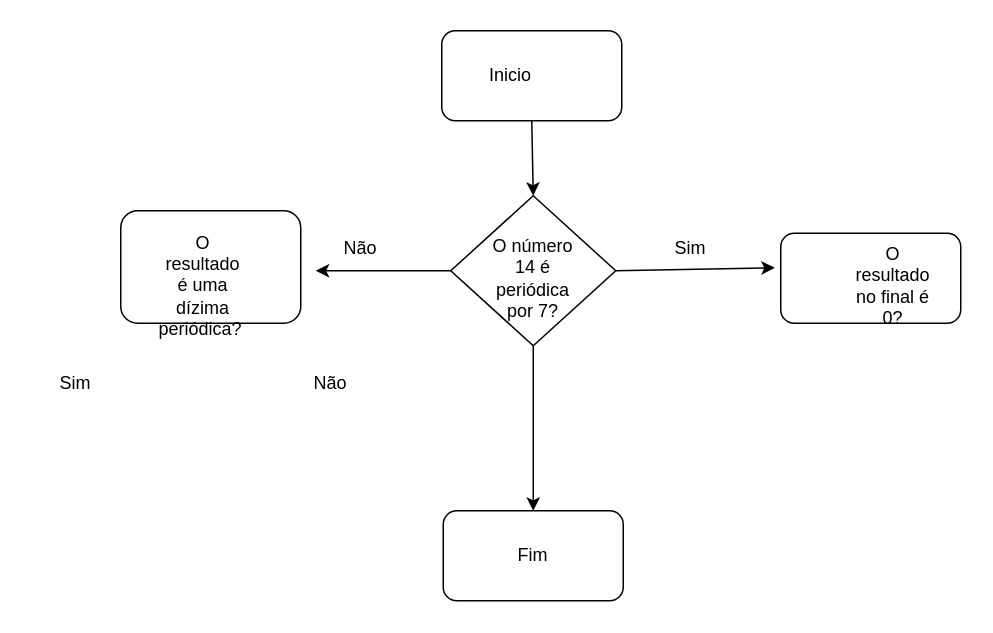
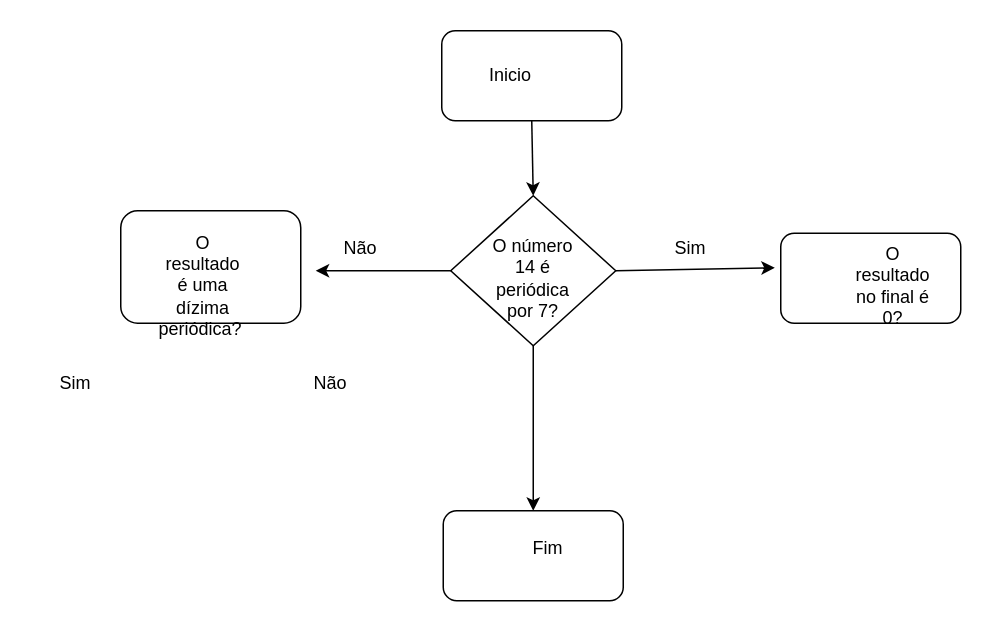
(533, 556) -> (548, 548)
